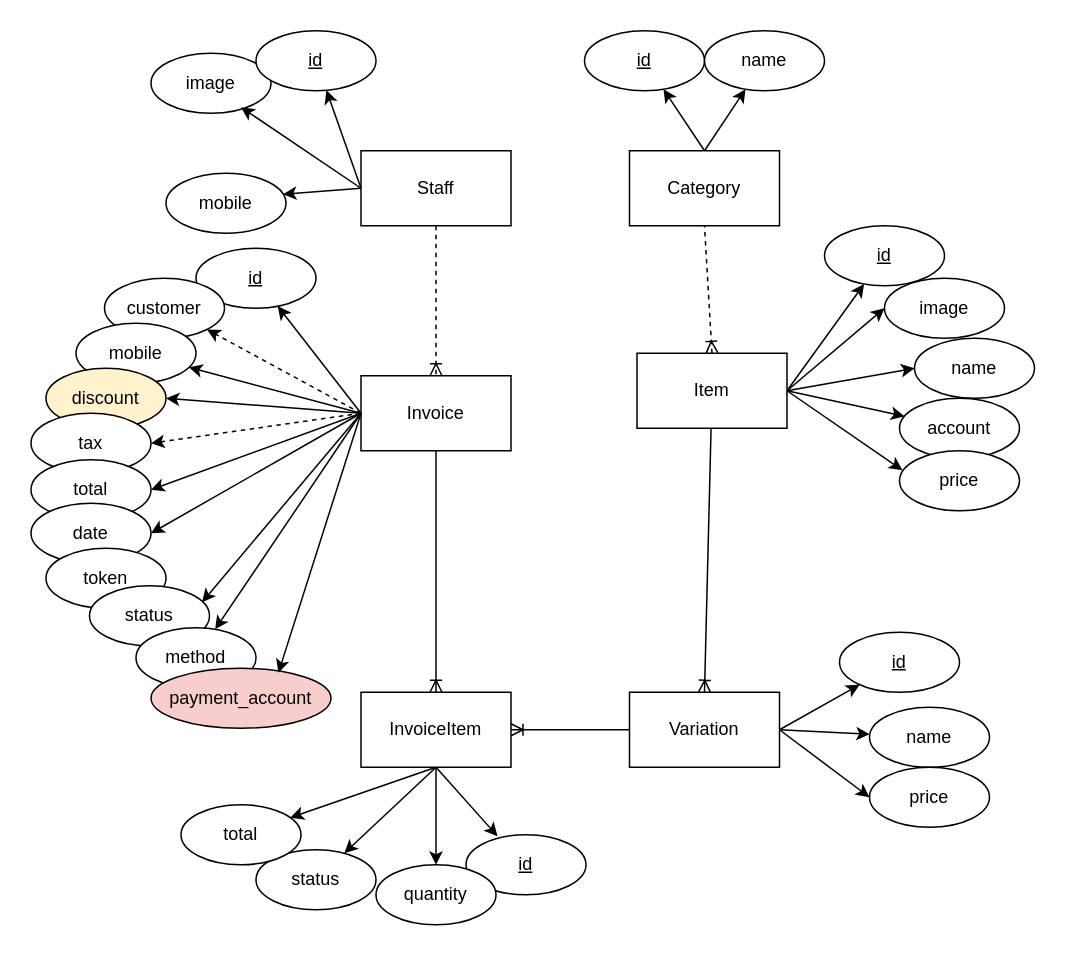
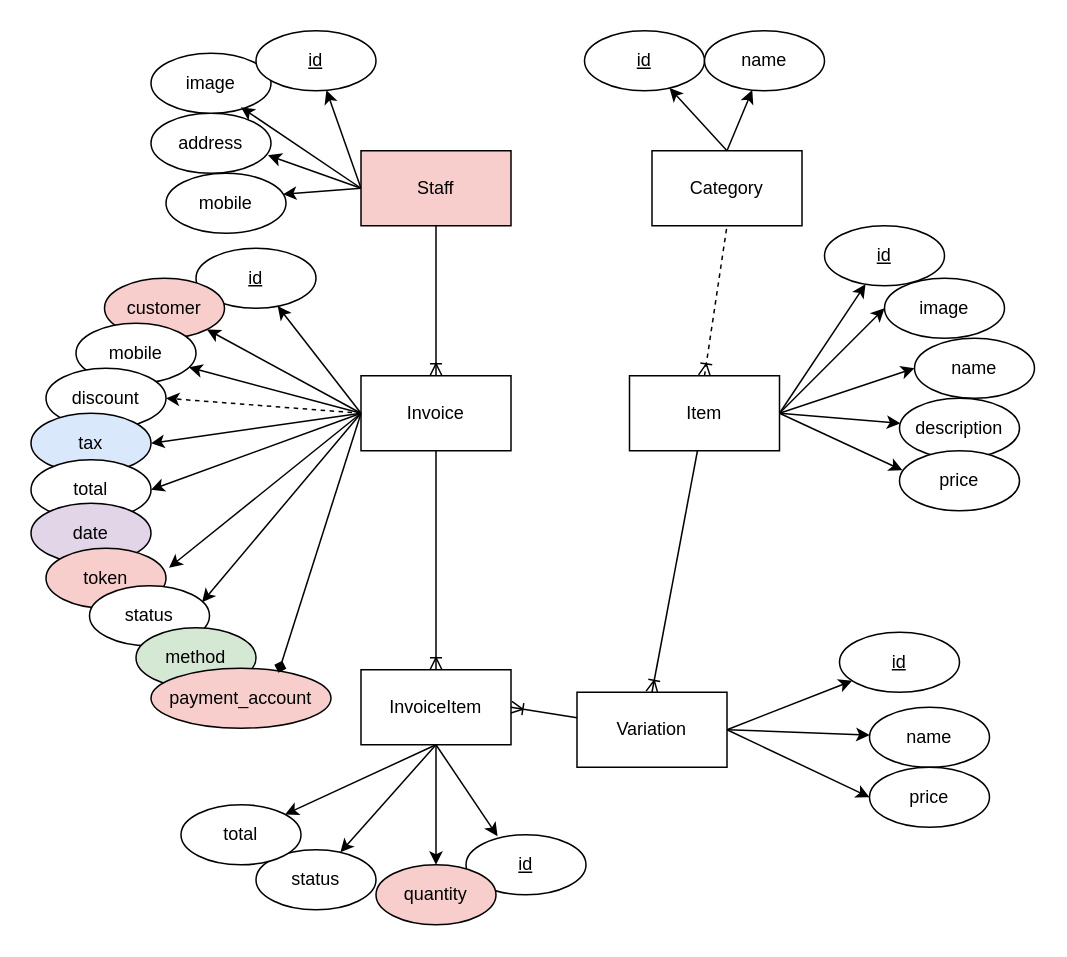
none -> (211, 143)
none -> (315, 172)
(436, 188) -> (436, 188)
(704, 188) -> (727, 188)
(436, 302) -> (436, 302)
(164, 308) -> (164, 308)
(285, 372) -> (285, 372)
(712, 391) -> (704, 413)
(106, 398) -> (106, 398)
(266, 406) -> (266, 406)
(436, 413) -> (436, 413)
(256, 428) -> (256, 428)
(959, 428) -> (959, 428)
(91, 443) -> (91, 443)
(251, 476) -> none
none -> (263, 492)
(286, 524) -> none
(91, 533) -> (91, 533)
(106, 578) -> (106, 578)
(196, 658) -> (196, 658)
(282, 661) -> (282, 661)
(436, 730) -> (436, 707)
(704, 730) -> (652, 730)
(436, 895) -> (436, 895)
